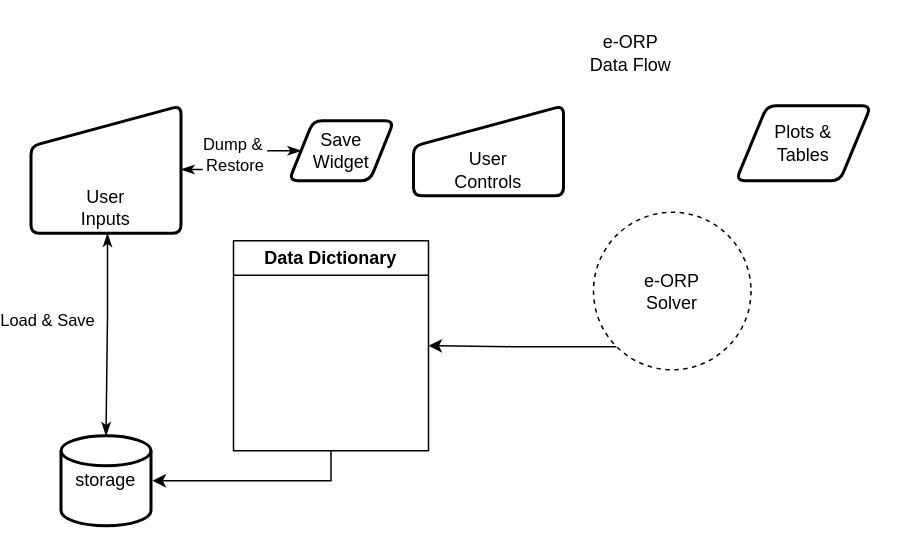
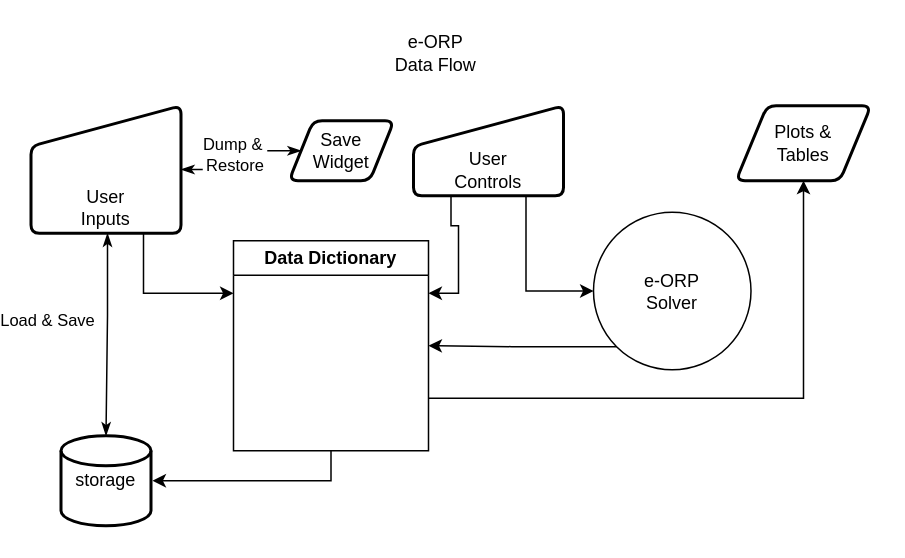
(631, 53) -> (436, 53)
none -> (458, 251)
none -> (526, 272)
(672, 291) -> (672, 291)
none -> (153, 293)
none -> (720, 398)
